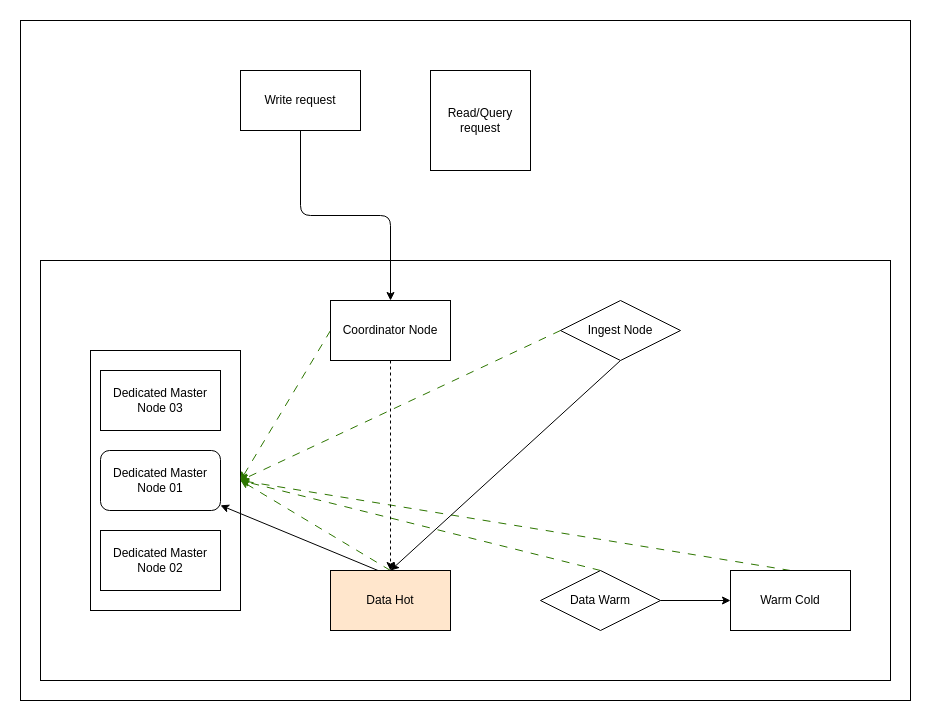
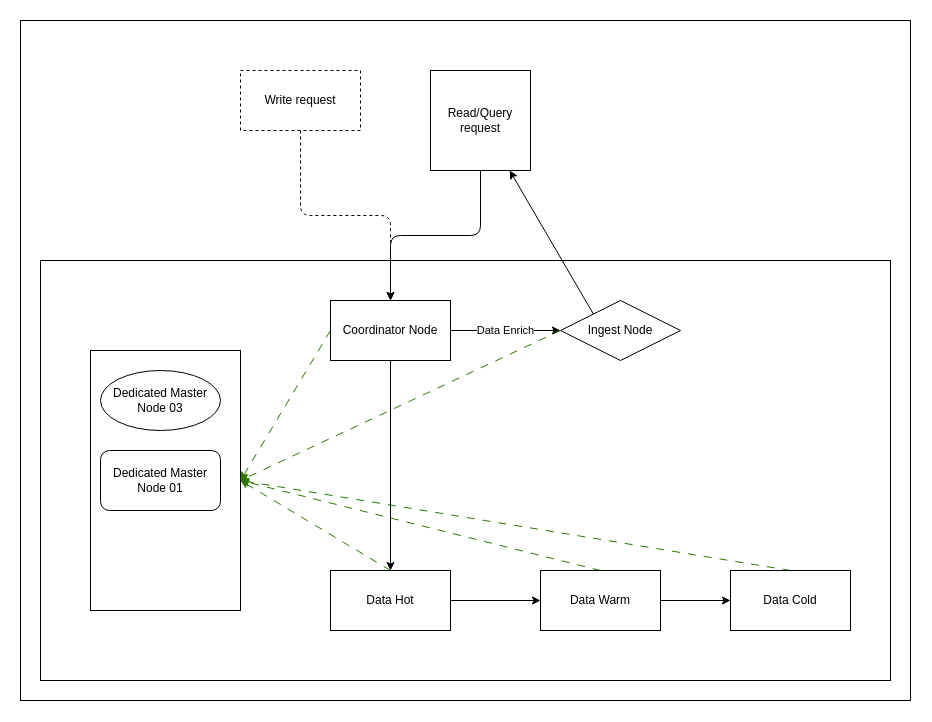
(301, 101) -> (301, 101)
(314, 216) -> (314, 216)
none -> (466, 236)
none -> (502, 331)
(161, 401) -> (161, 401)
(391, 463) -> (391, 463)
(508, 463) -> (553, 245)
(302, 539) -> (492, 601)
(161, 561) -> none
(391, 601) -> (391, 601)
(601, 601) -> (601, 601)
(791, 601) -> (791, 601)
